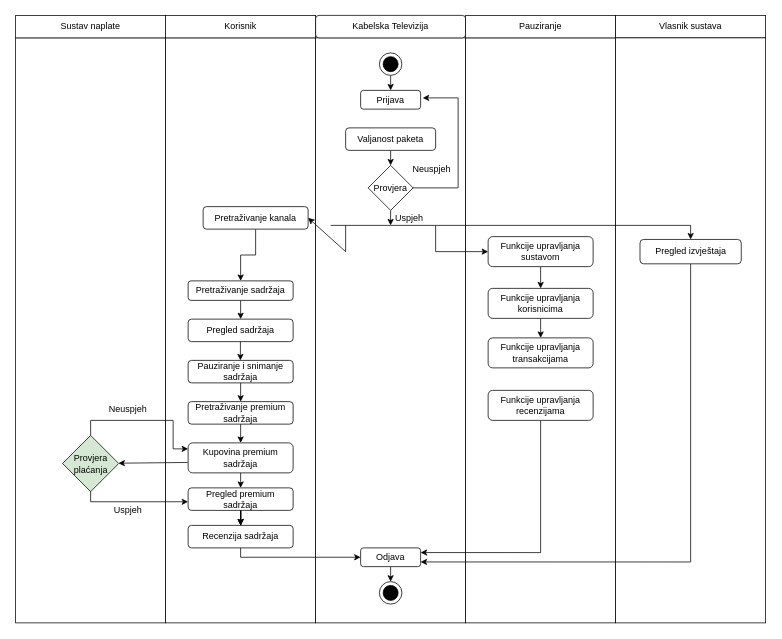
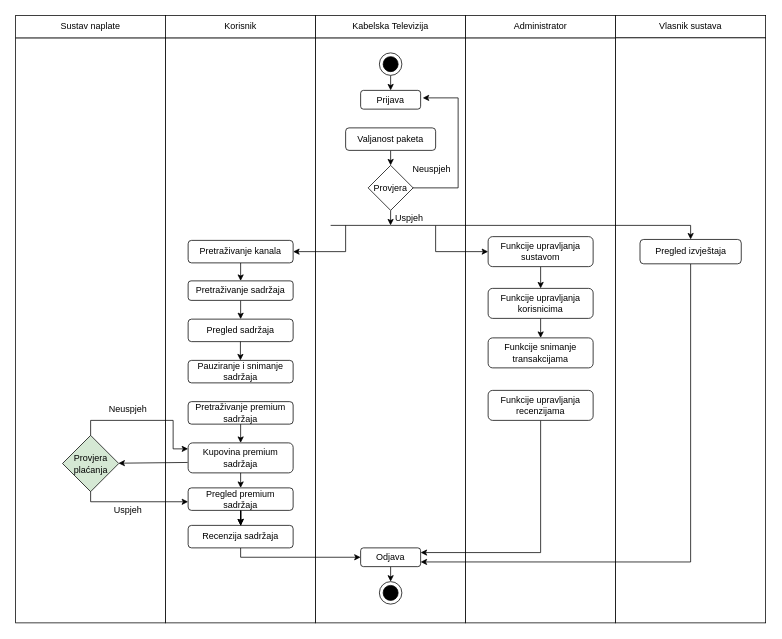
(390, 27) -> (390, 27)
(540, 27) -> (540, 27)
(255, 218) -> (240, 252)
(540, 353) -> (540, 353)
(240, 389) -> none
